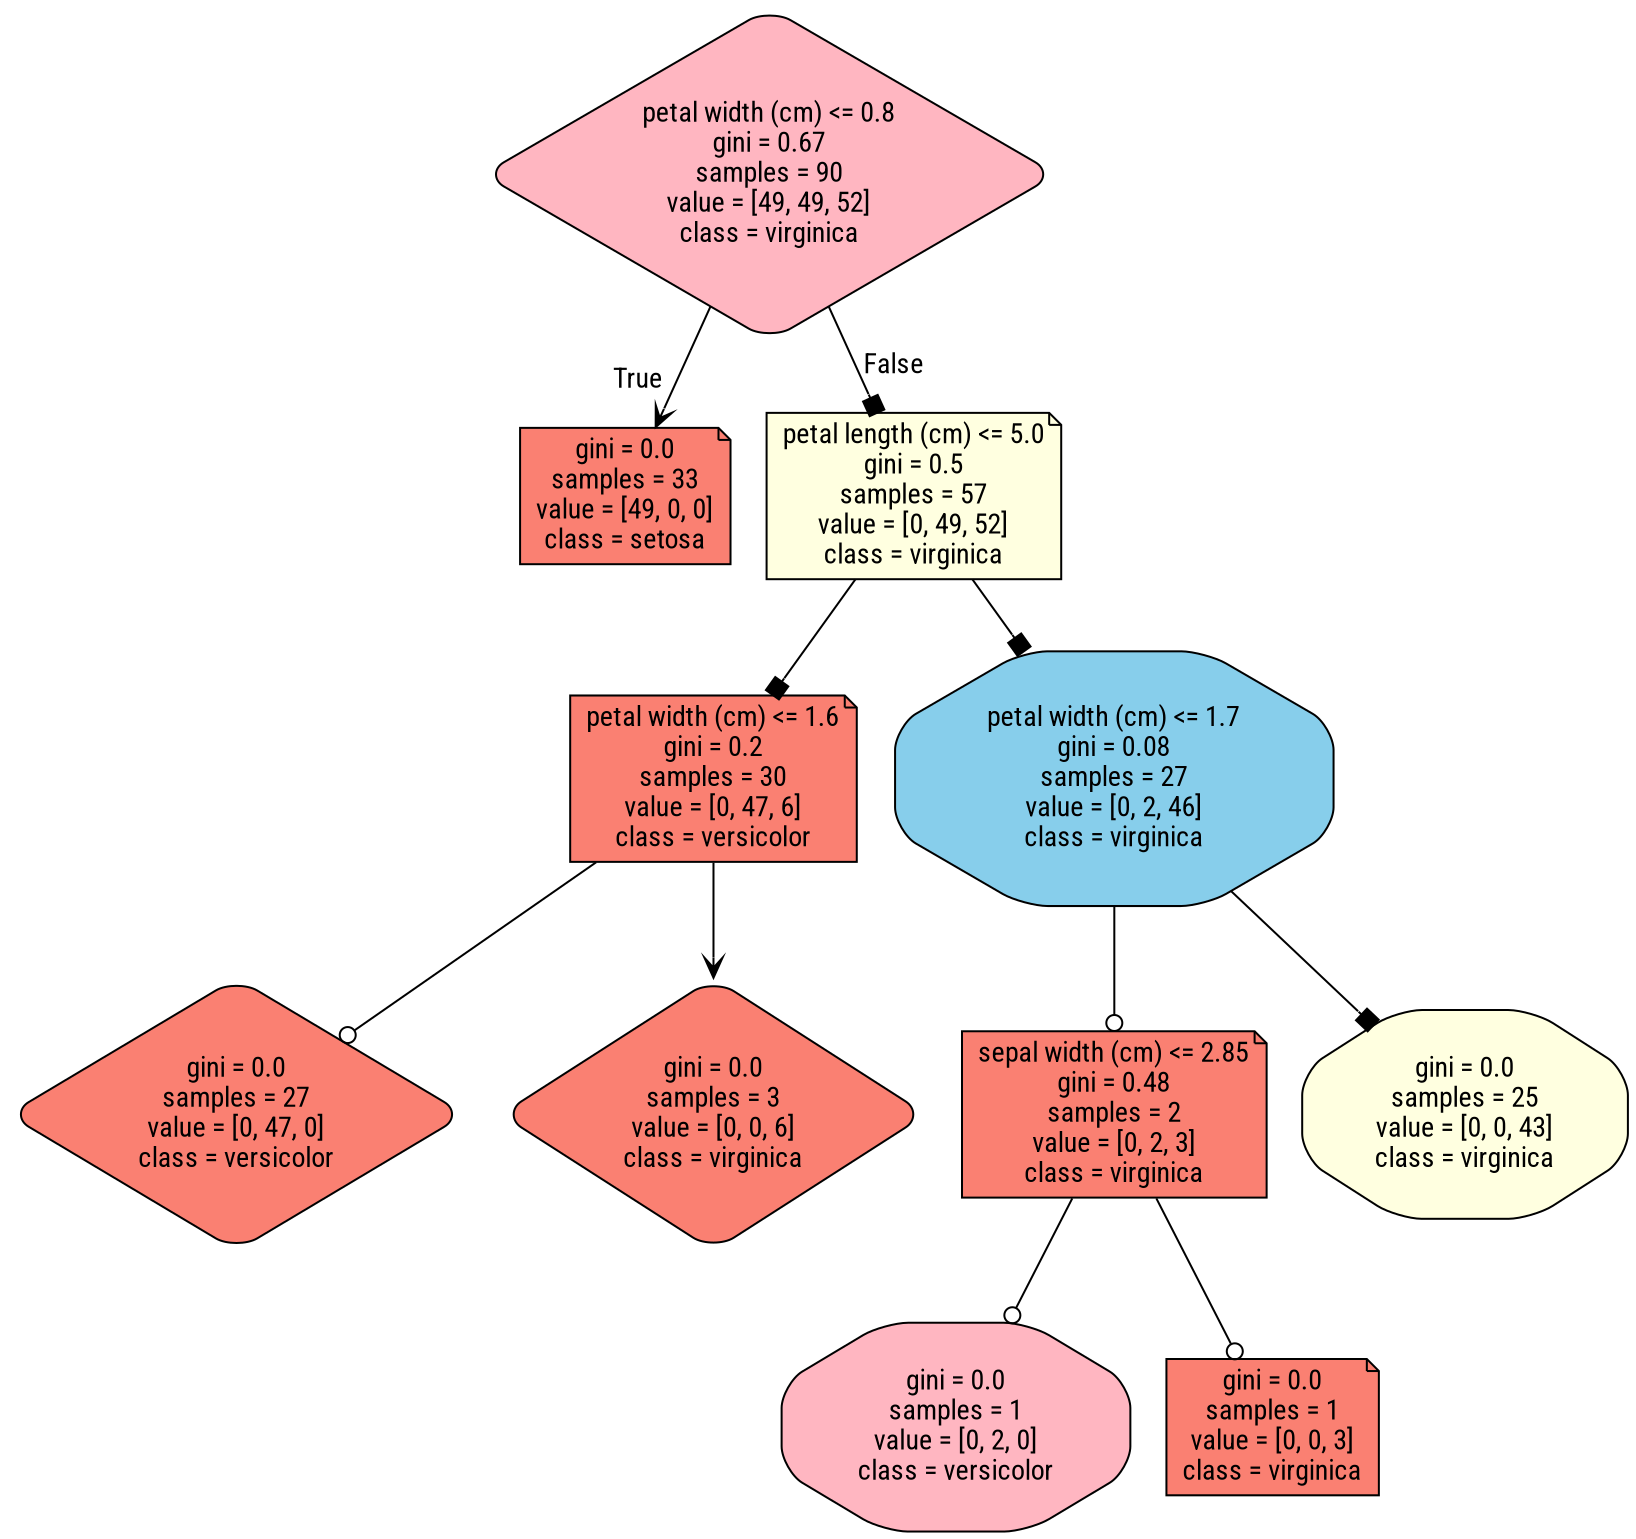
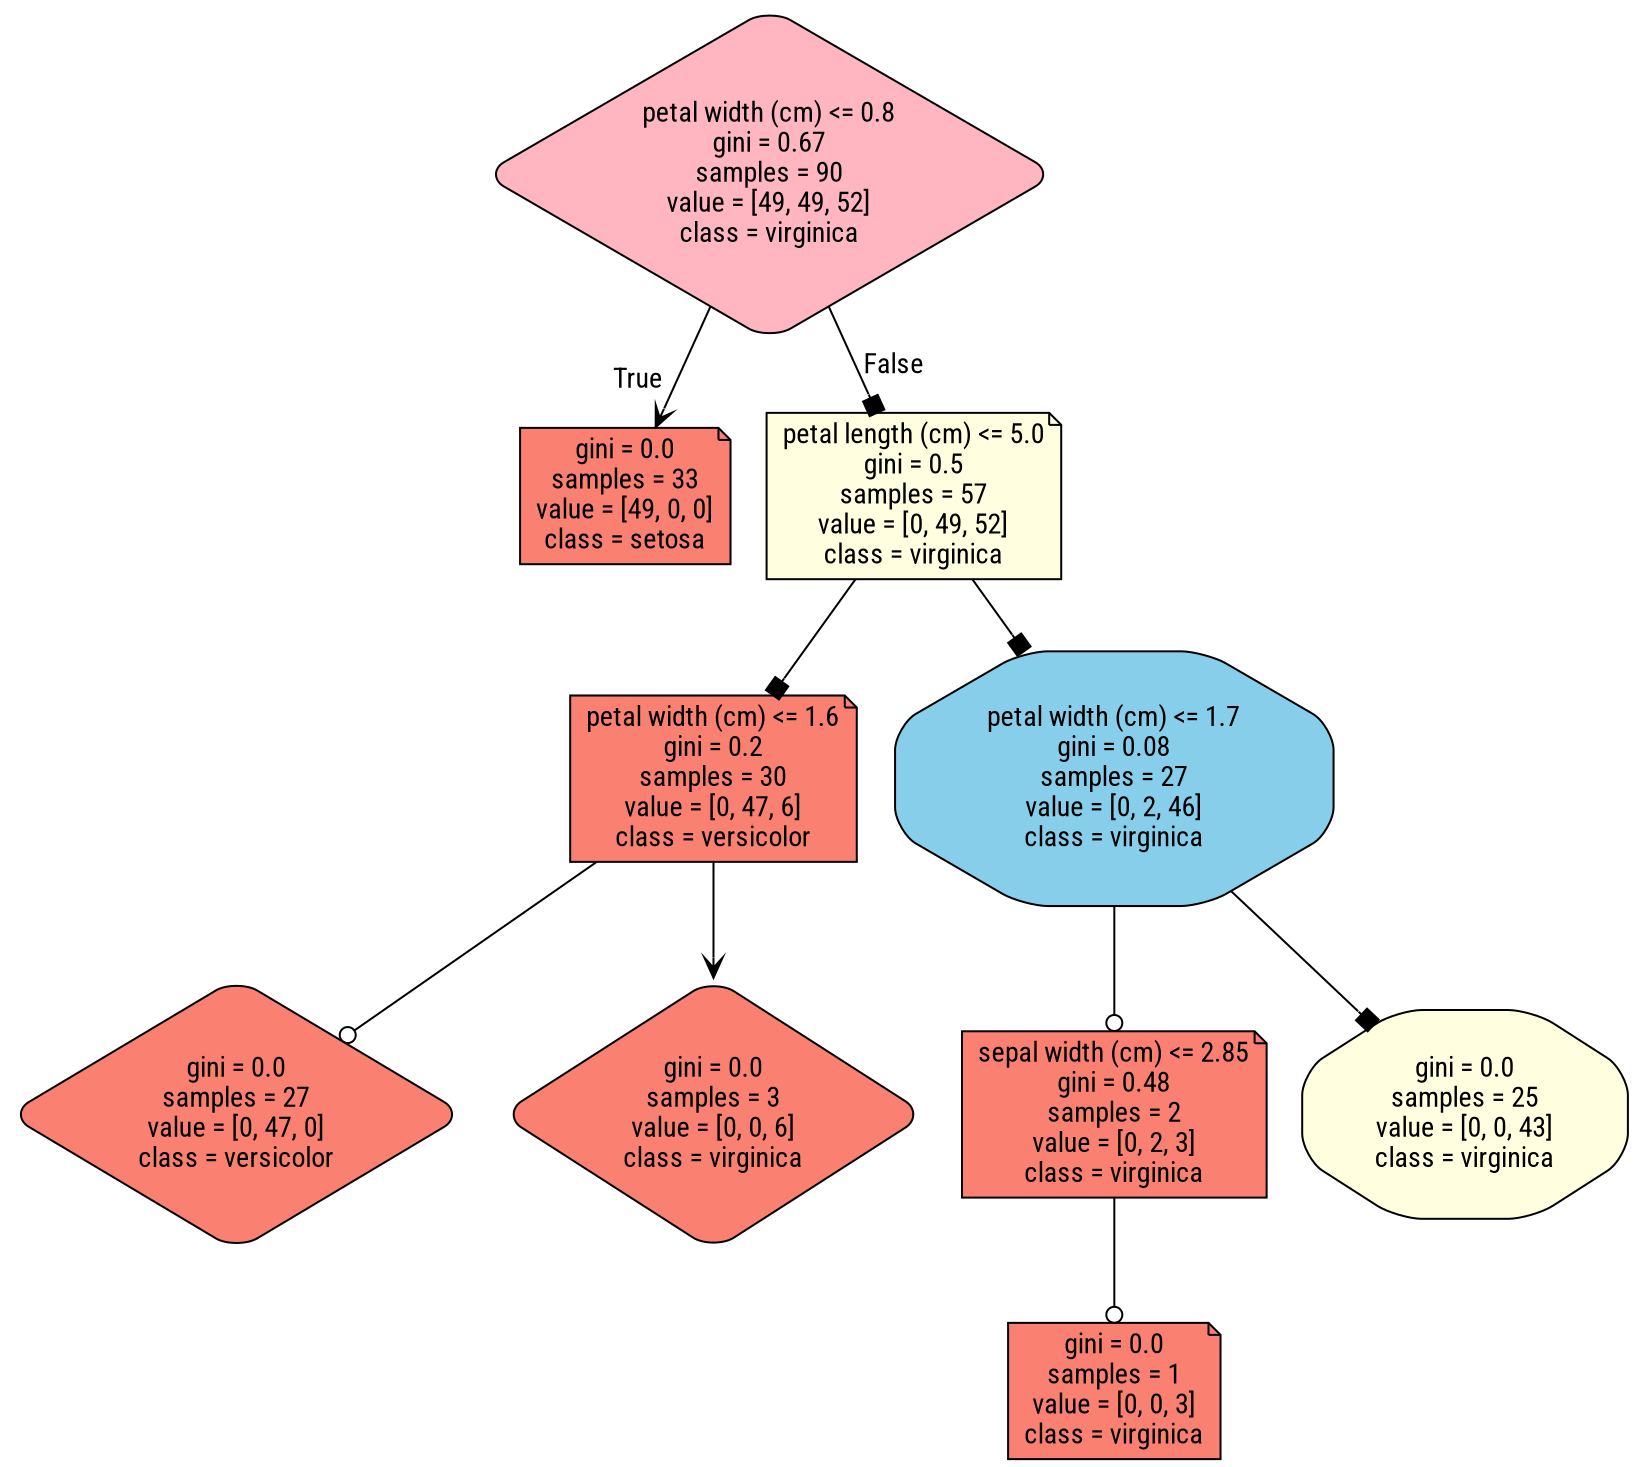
(956, 1427) -> none
